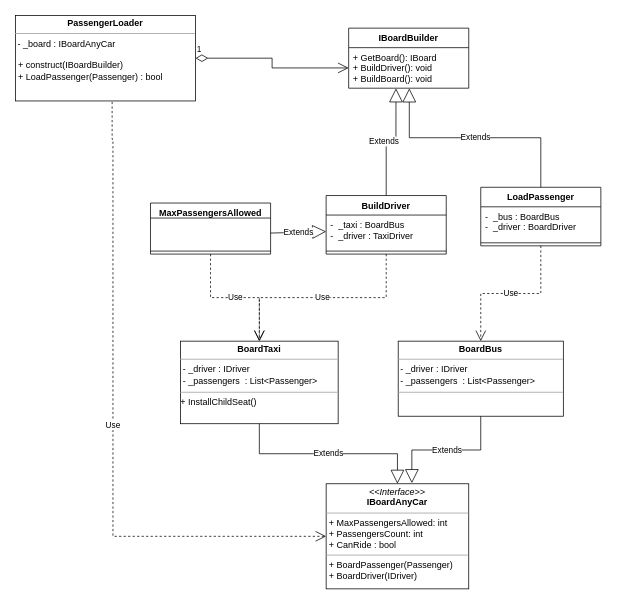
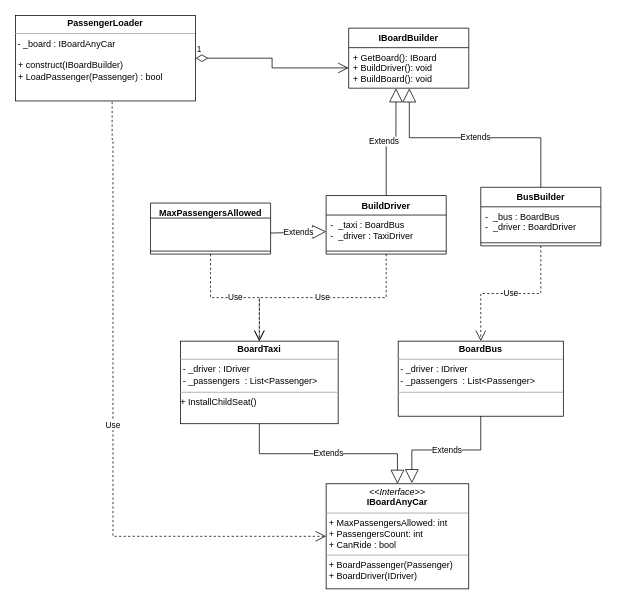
(540, 197) -> (540, 197)
